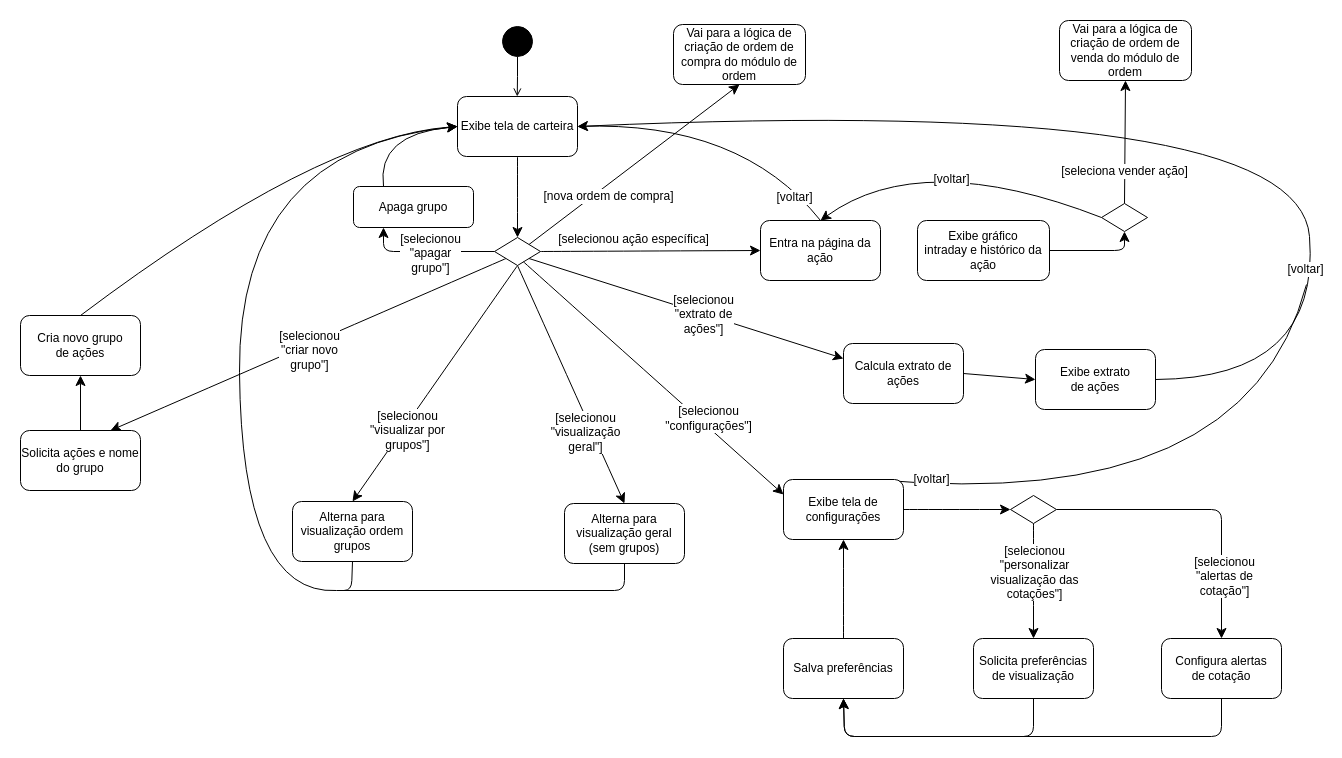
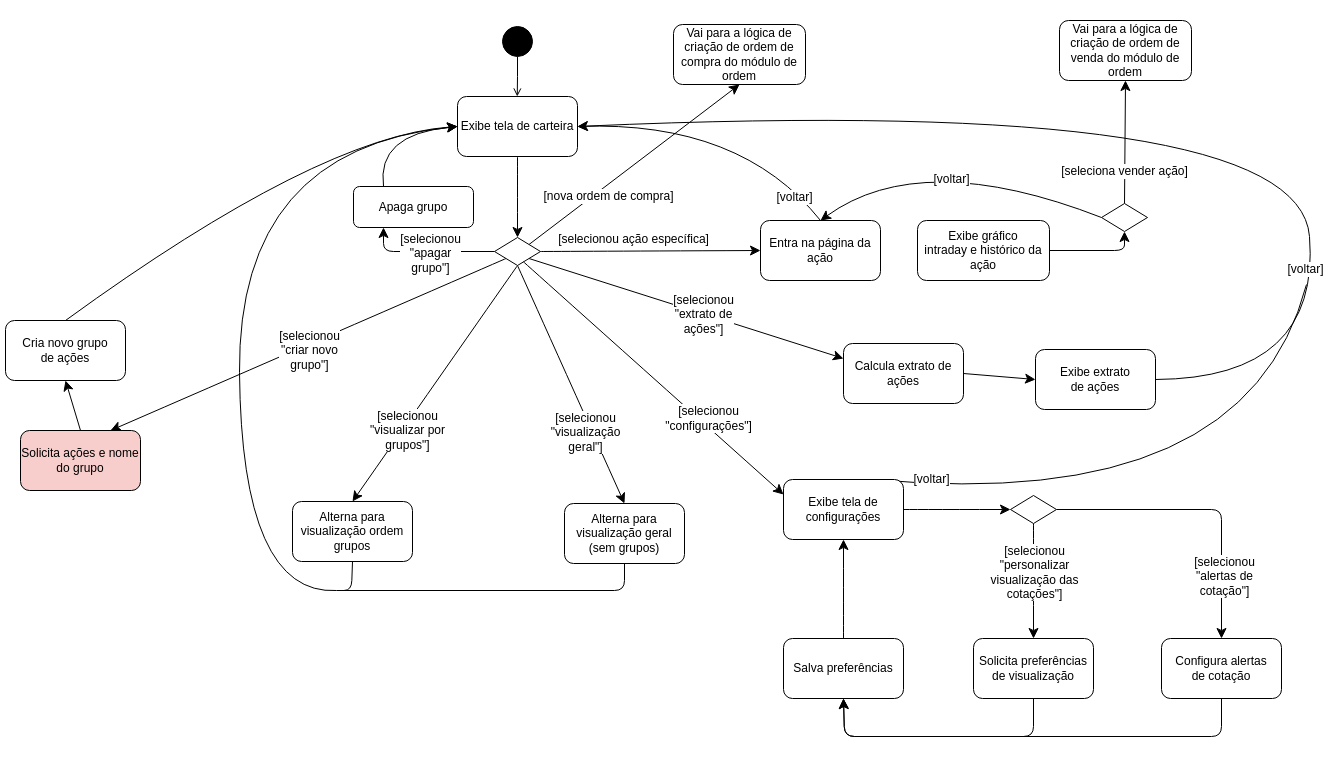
(81, 346) -> (66, 351)
(81, 461) -> (81, 461)
